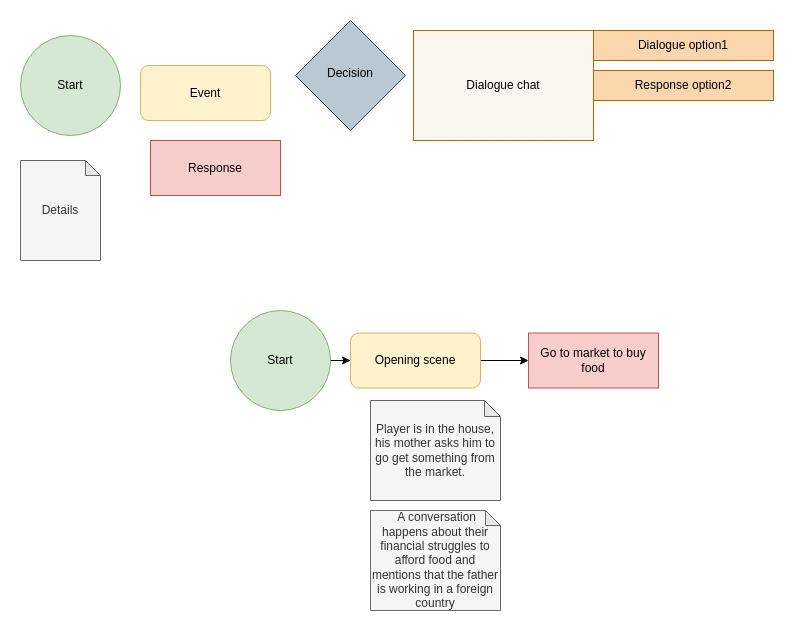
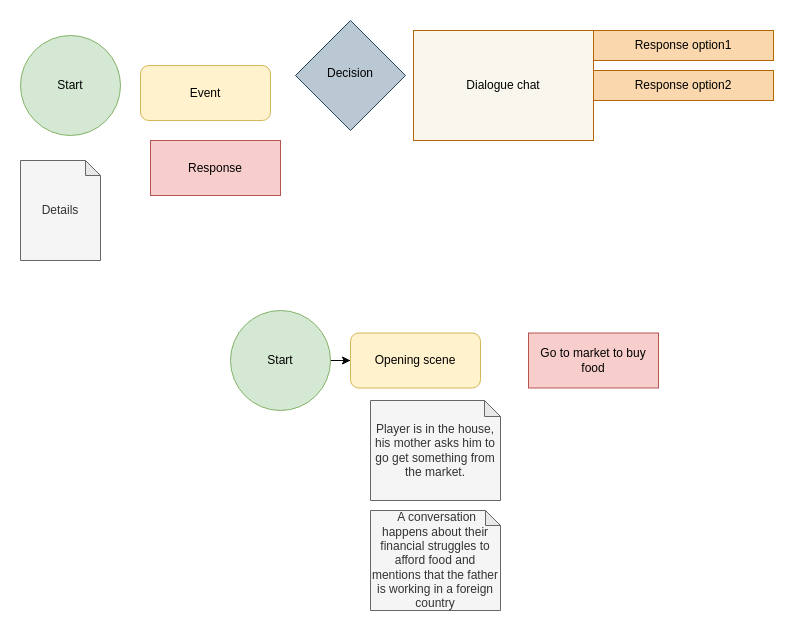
(684, 46) -> (684, 46)
(501, 361) -> none
